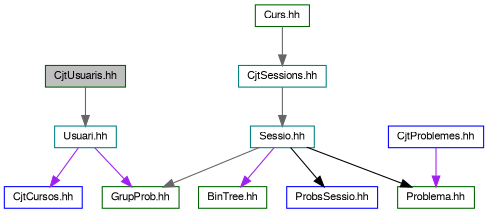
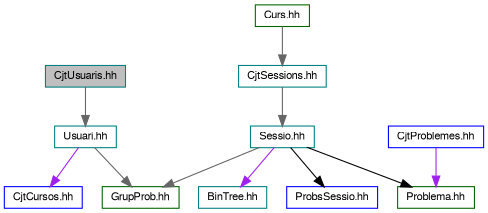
(85, 76) -> (85, 76)
(109, 163) -> (109, 163)
(233, 197) -> (233, 197)
